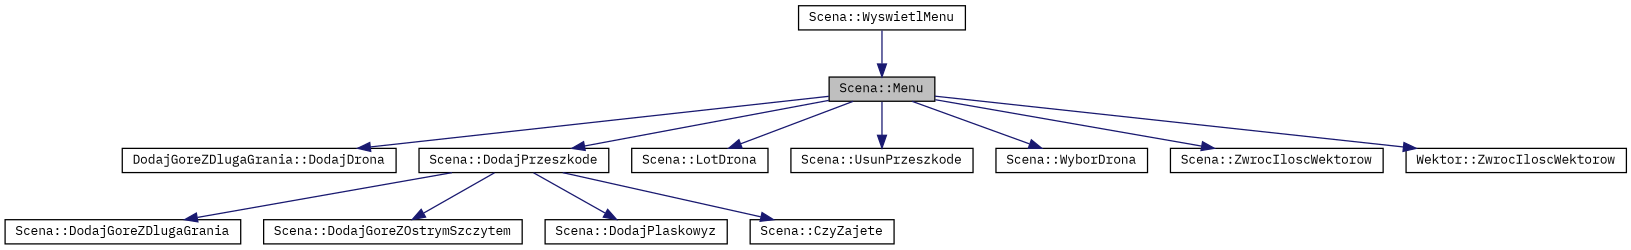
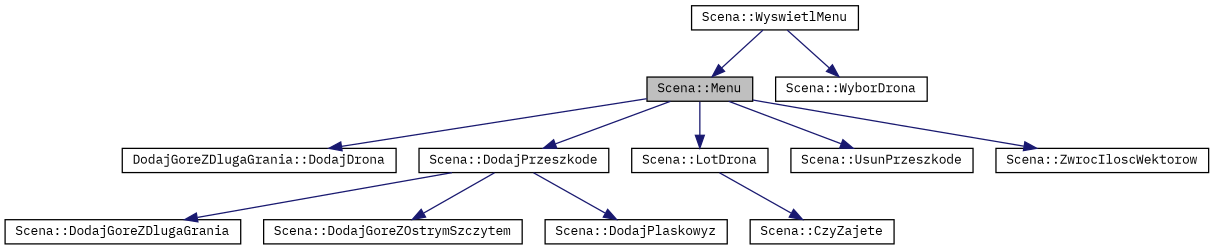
(971, 123) -> (808, 49)
(1516, 160) -> none
(662, 195) -> (755, 193)
